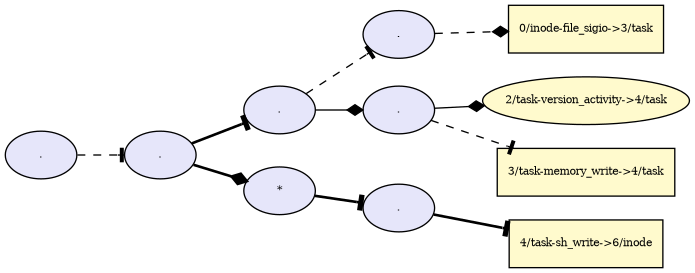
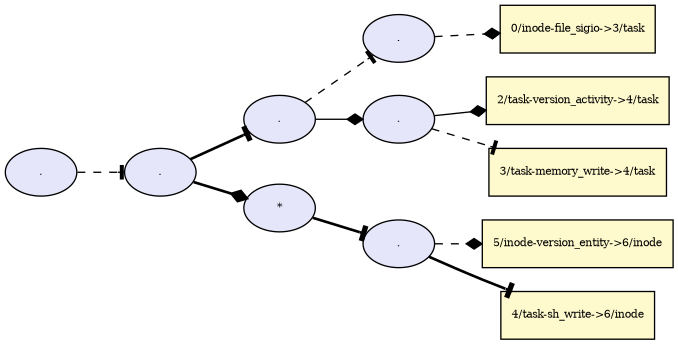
(586, 101) -> (578, 101)
none -> (578, 244)
